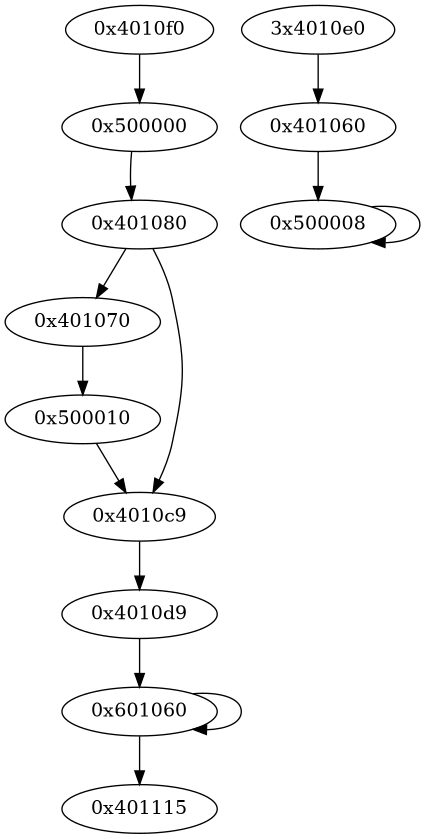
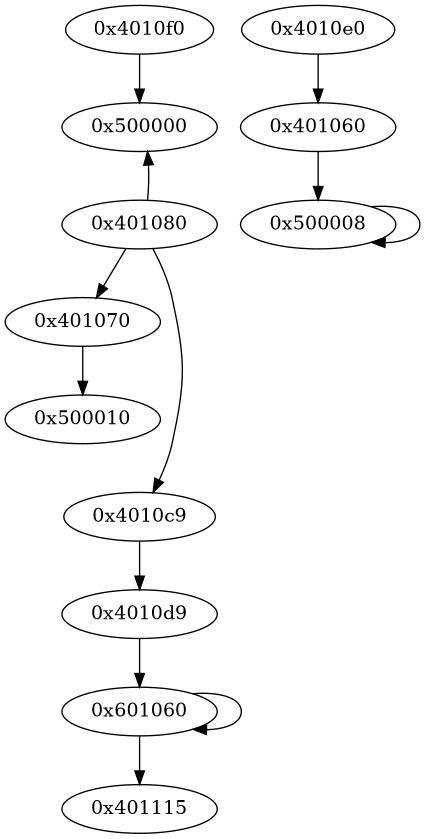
(318, 30) -> (318, 30)
(131, 169) -> (149, 182)
(108, 462) -> none
